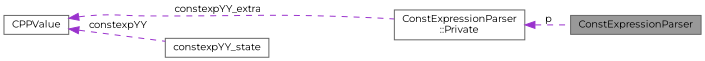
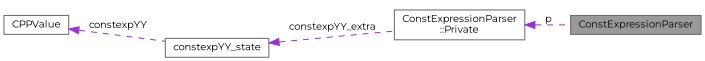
(236, 16) -> (337, 36)
